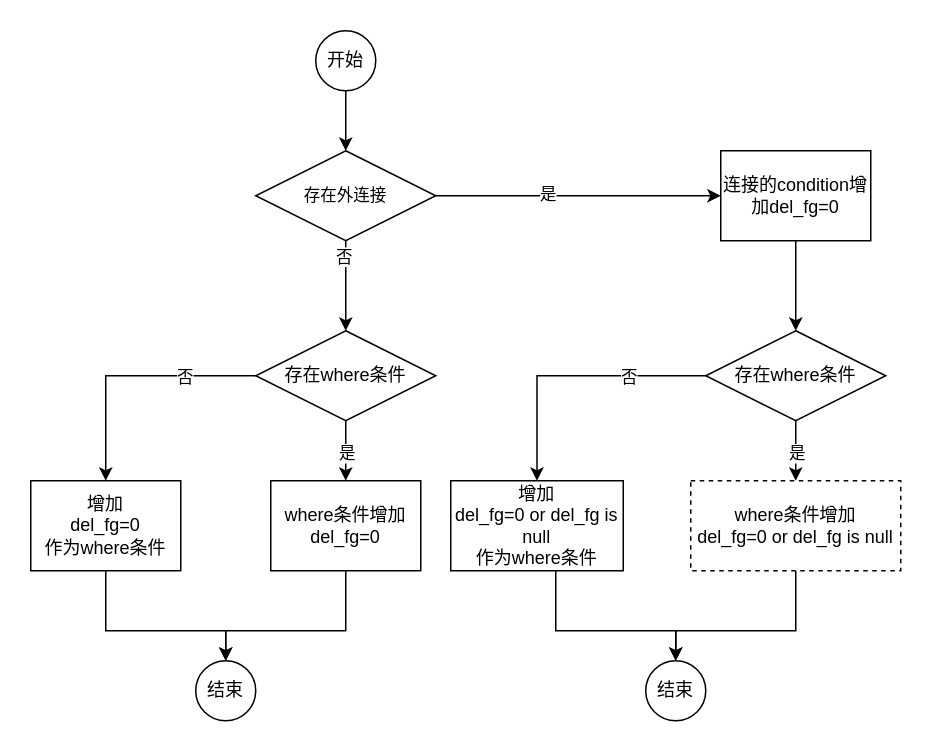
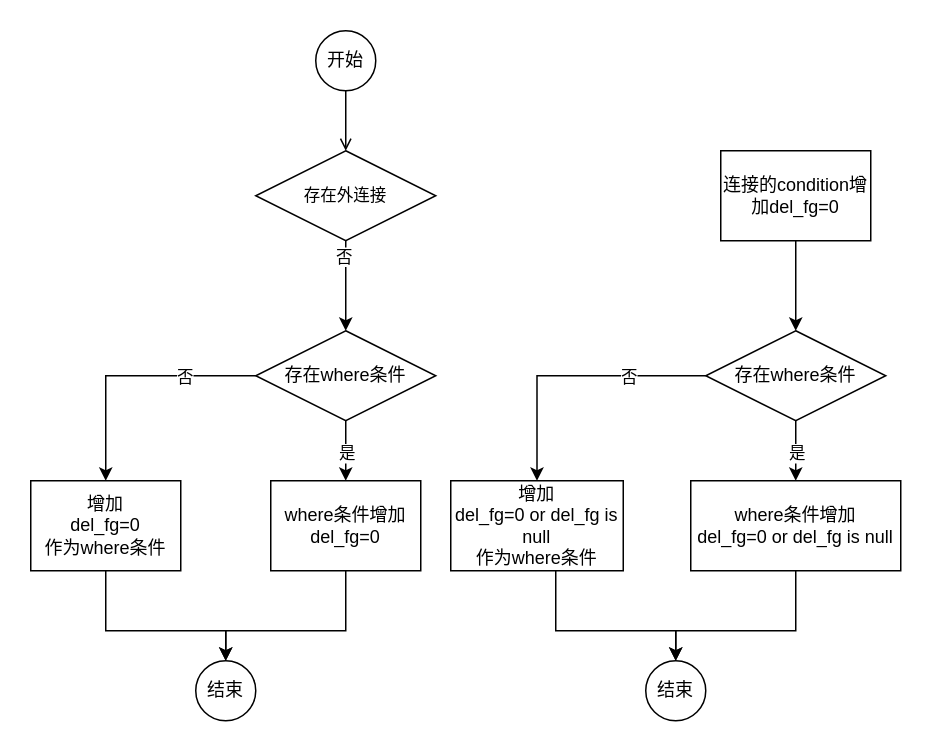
(346, 139) -> (346, 141)
(573, 196) -> none
(796, 526) -> (796, 526)
